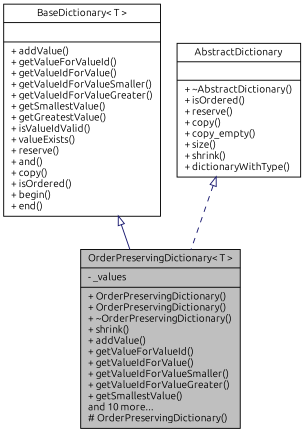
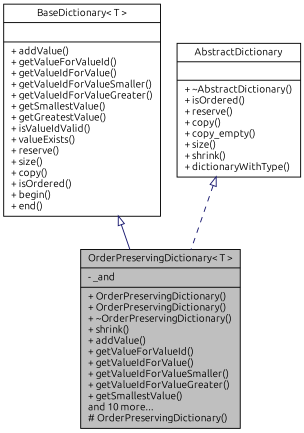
(27, 162) -> (27, 162)
(107, 277) -> (102, 277)
